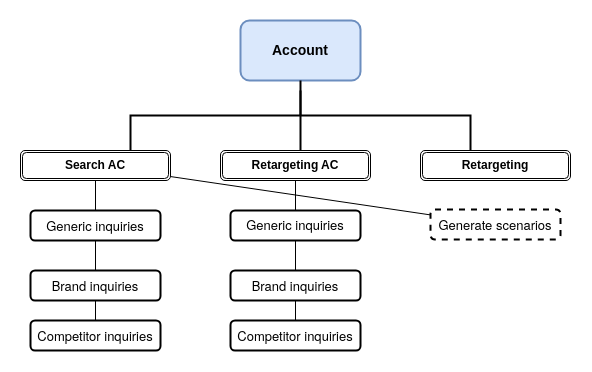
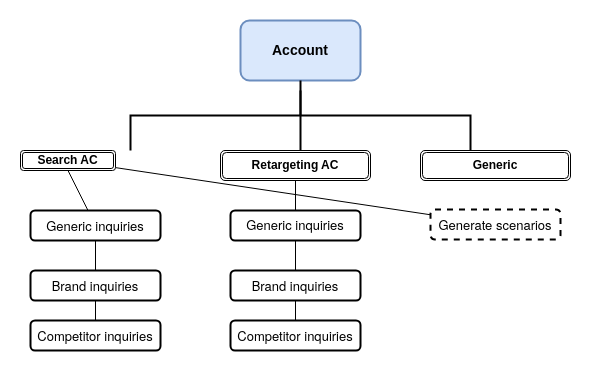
(96, 166) -> (68, 161)
(496, 166) -> (496, 166)
